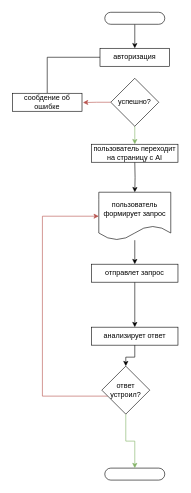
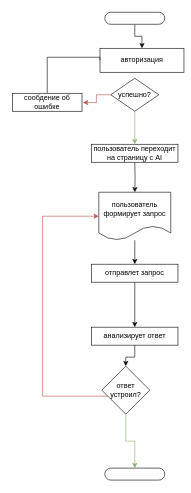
(135, 57) -> (142, 60)
(135, 102) -> (135, 95)
